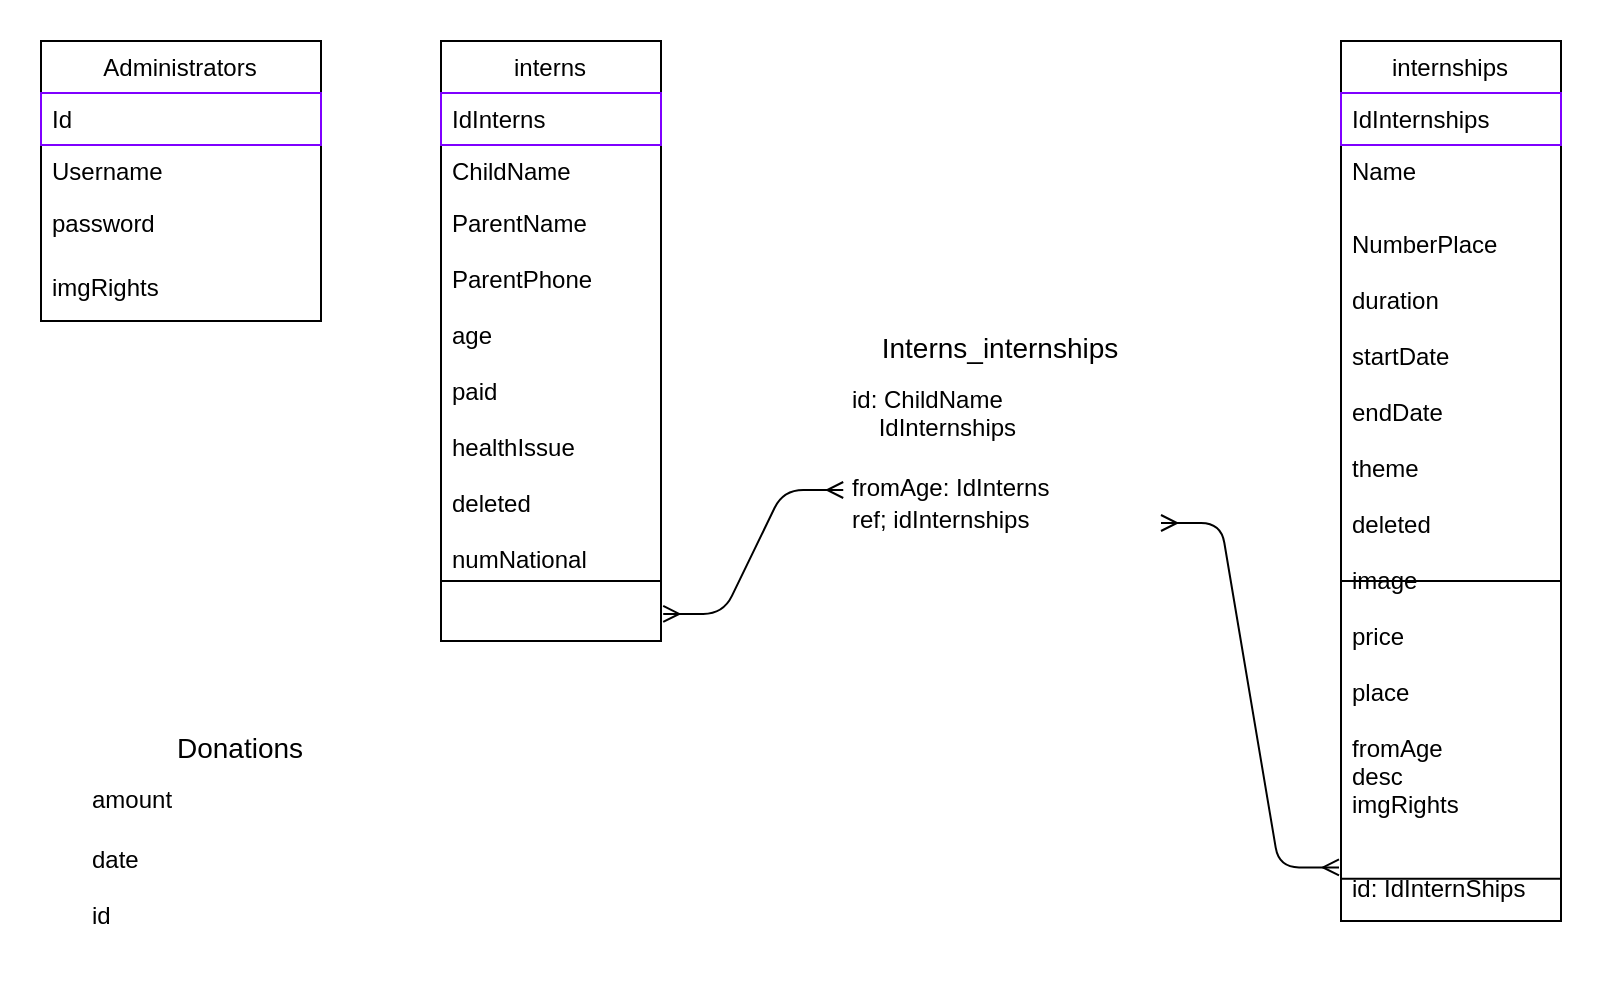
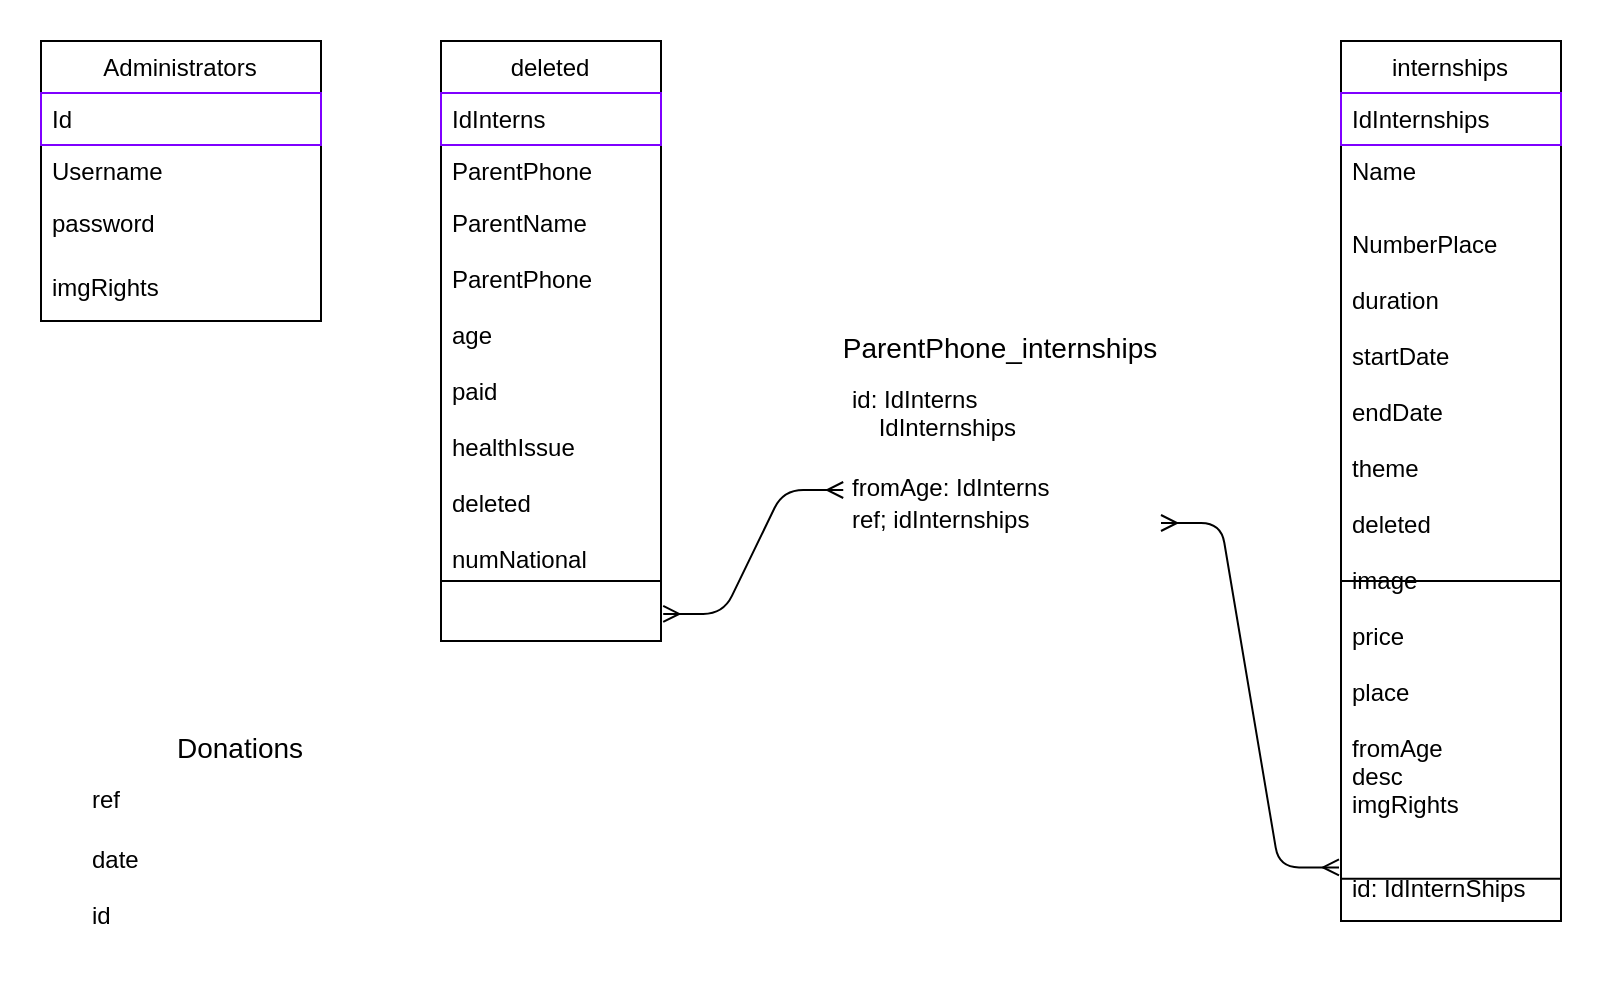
(550, 68) -> (550, 68)
(506, 172) -> (526, 172)
(1000, 349) -> (1000, 349)
(924, 400) -> (930, 400)
(132, 800) -> (112, 800)
